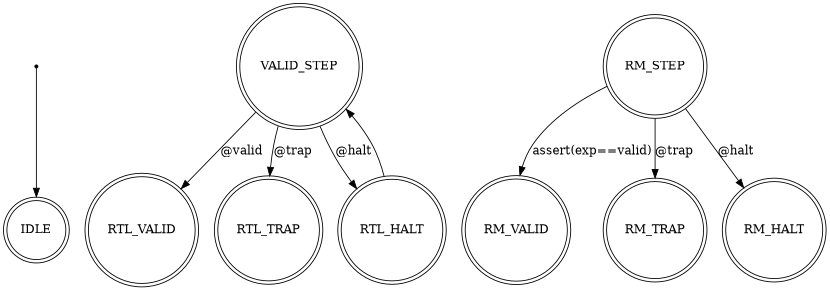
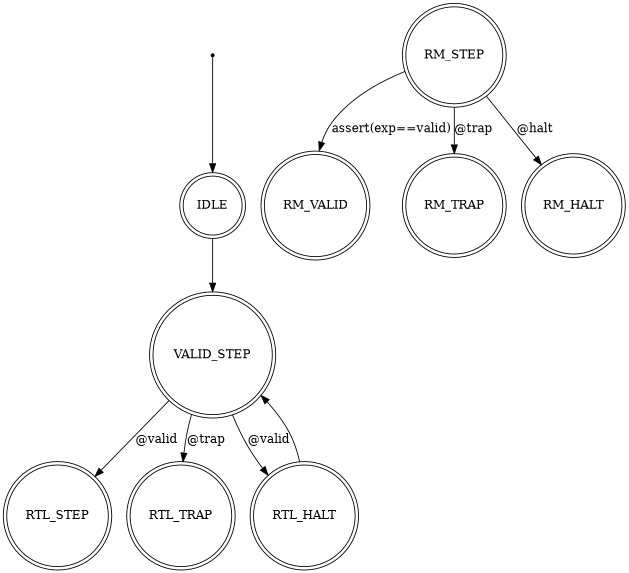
(354, 151) -> (269, 440)
(142, 230) -> (58, 516)
none -> (213, 261)
